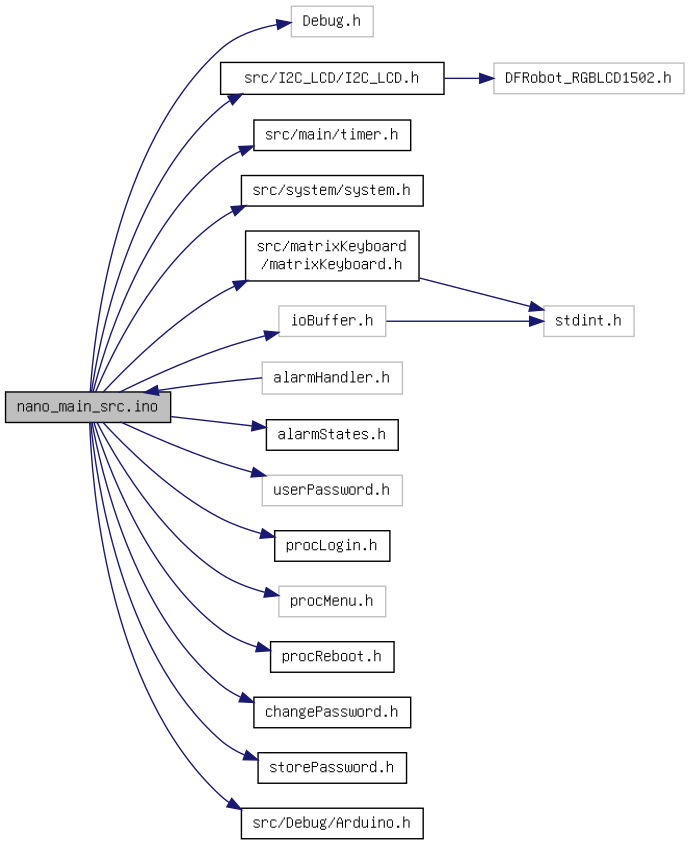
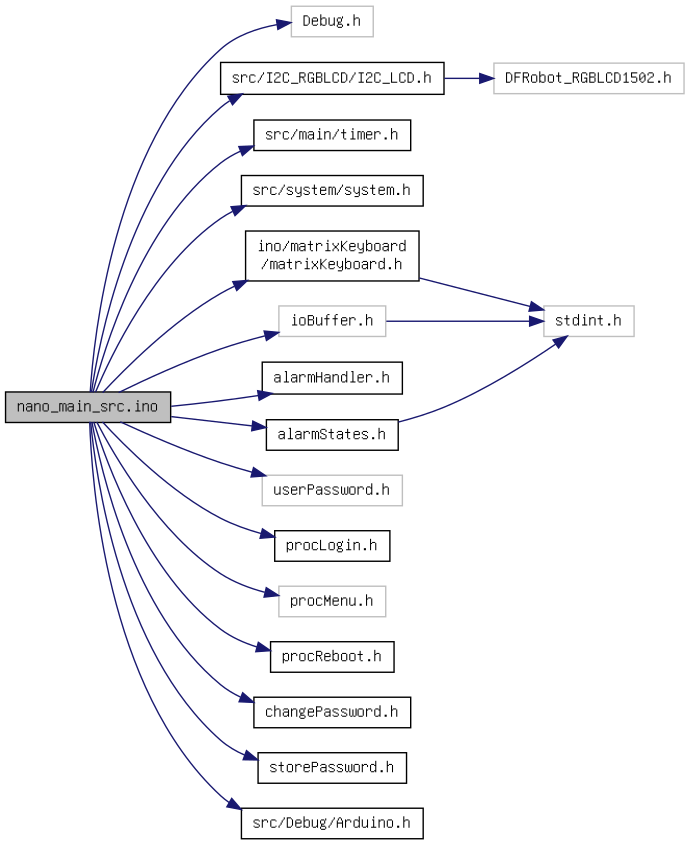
(332, 78) -> (332, 78)
(332, 256) -> (332, 256)
(332, 378) -> (332, 378)
(210, 383) -> (215, 401)
none -> (480, 390)
